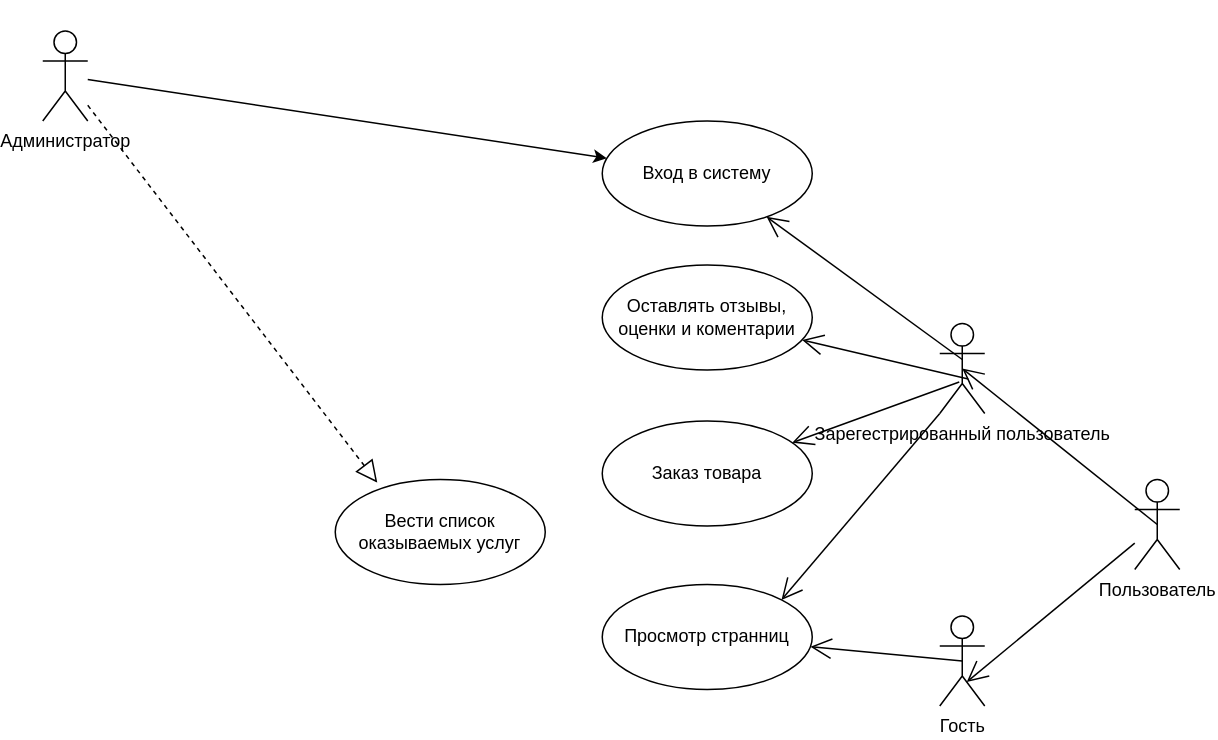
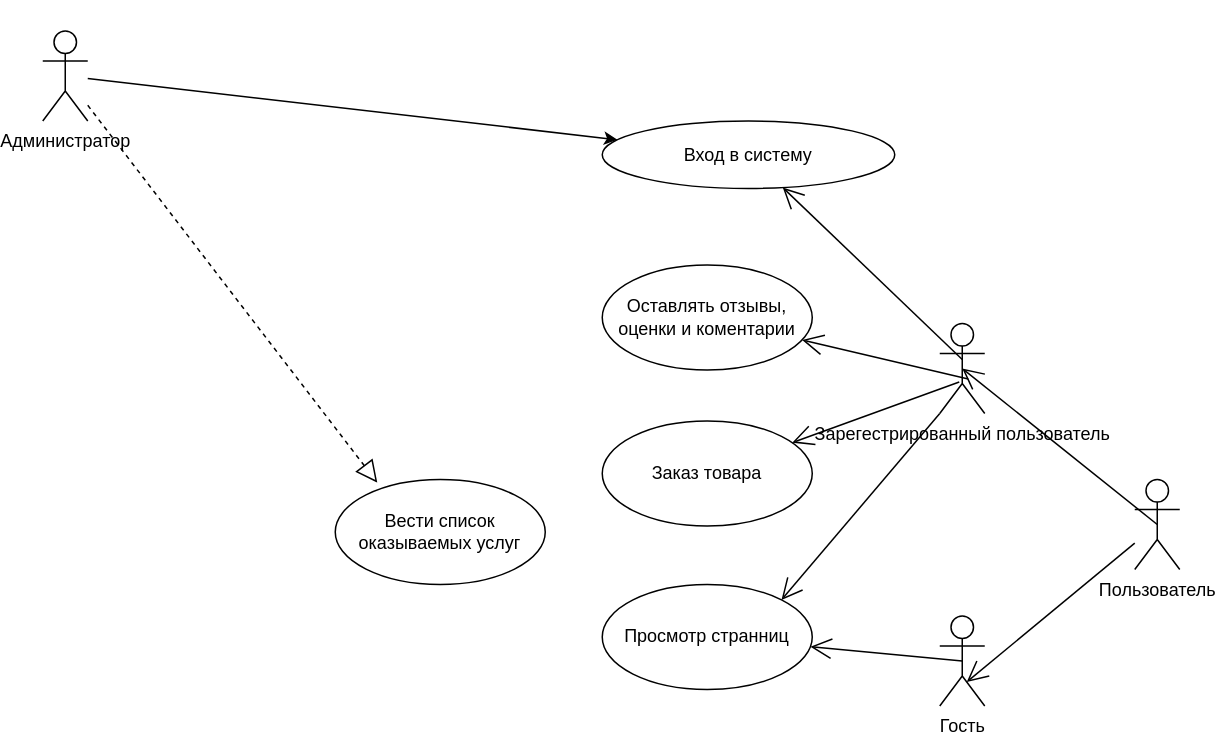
(707, 173) -> (749, 155)
